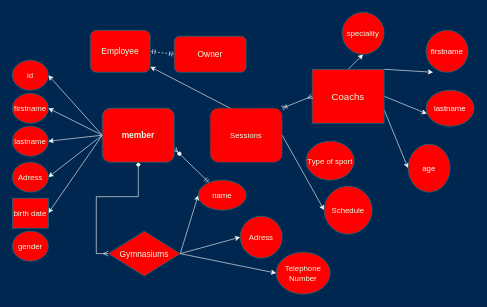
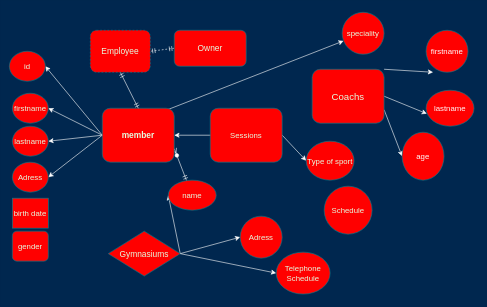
(120, 51) -> (120, 51)
(210, 54) -> (210, 48)
(359, 58) -> none
(30, 75) -> (27, 66)
none -> (129, 90)
(200, 93) -> (295, 148)
(348, 96) -> (348, 96)
(297, 102) -> none
(246, 135) -> (246, 135)
(429, 168) -> (423, 156)
(76, 174) -> (253, 76)
(304, 174) -> (179, 135)
(222, 195) -> (192, 195)
(30, 246) -> (30, 246)
(100, 254) -> none
(303, 273) -> (303, 273)
